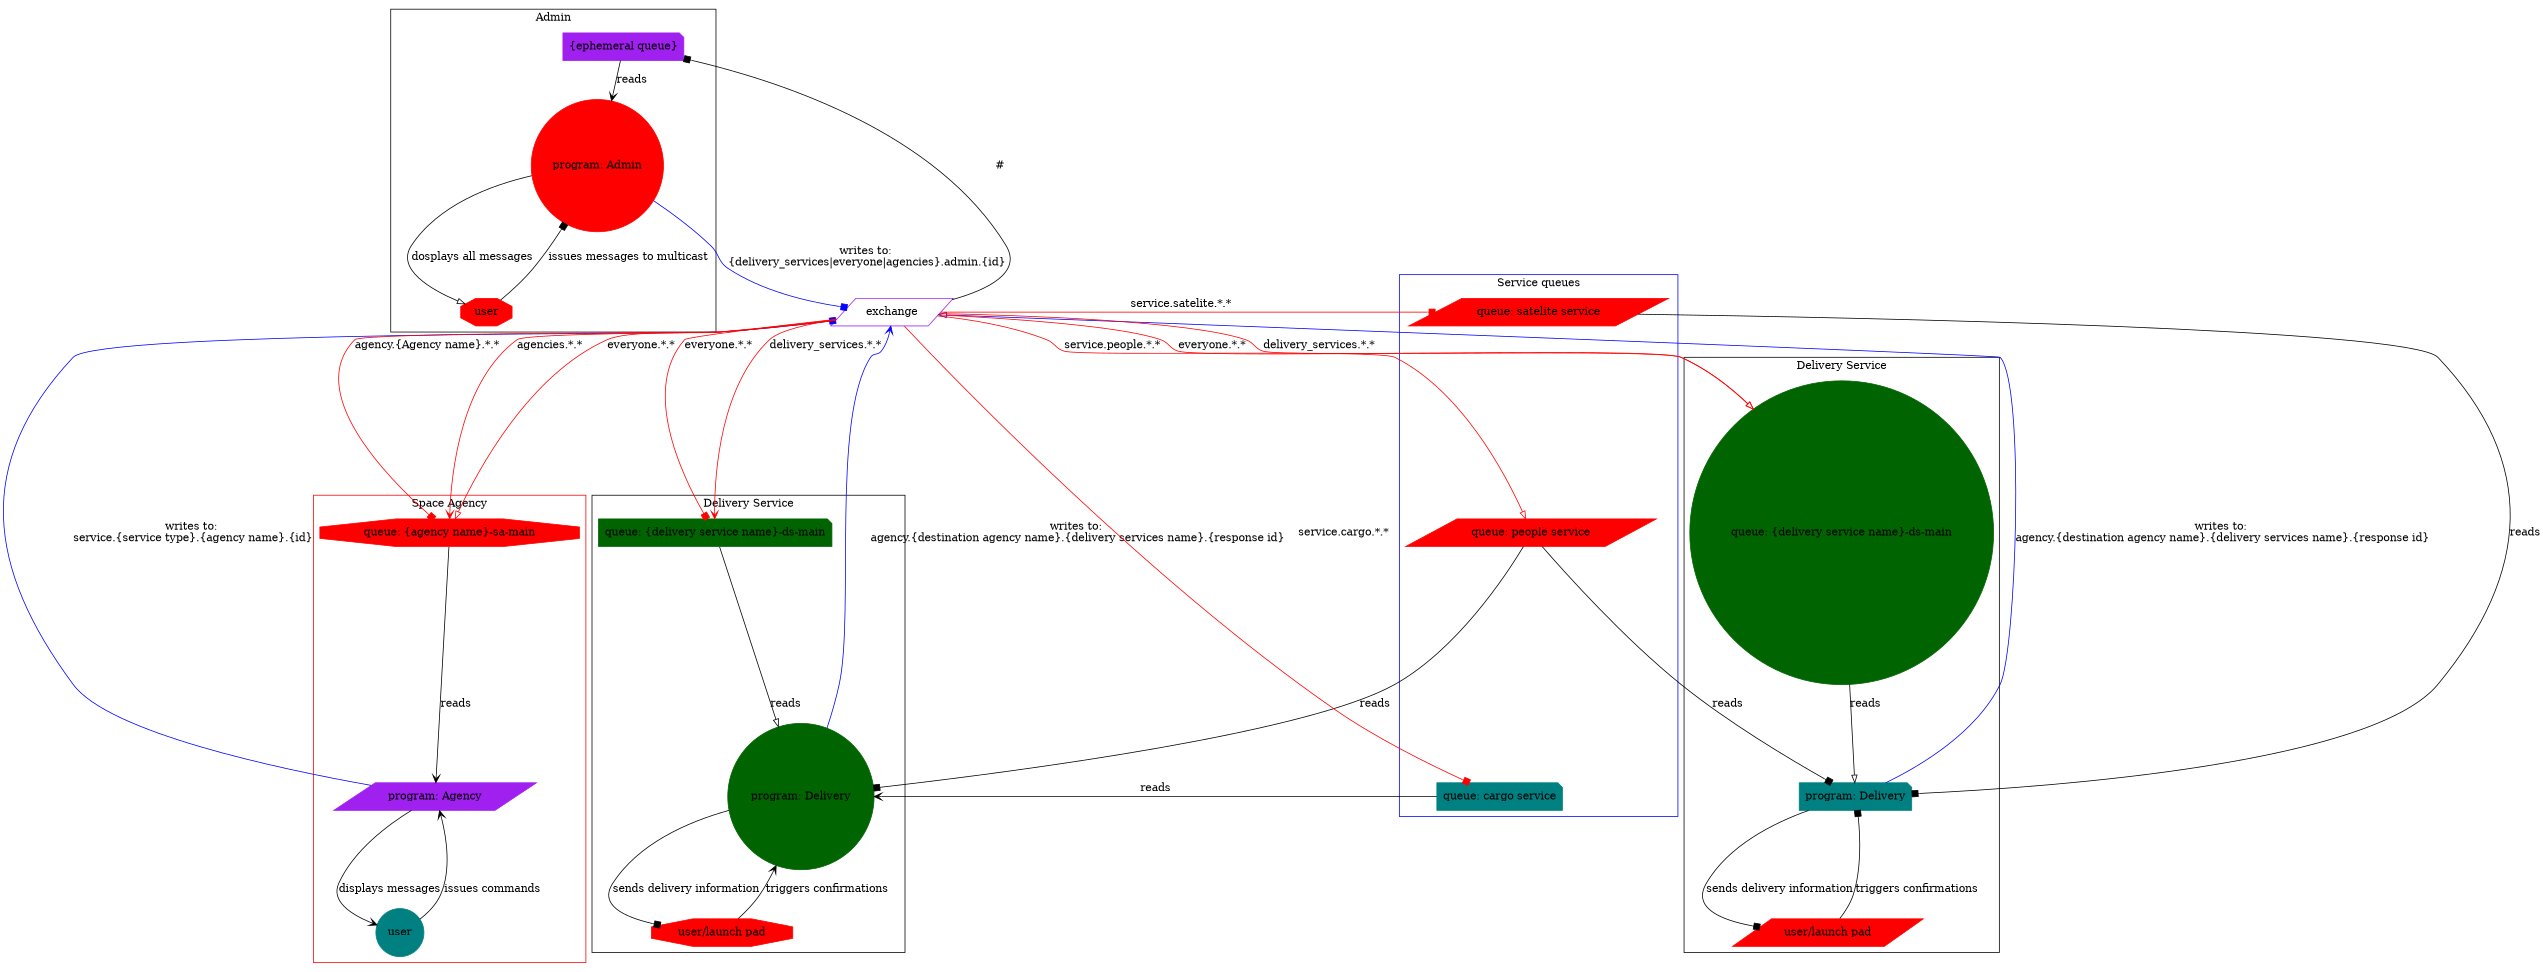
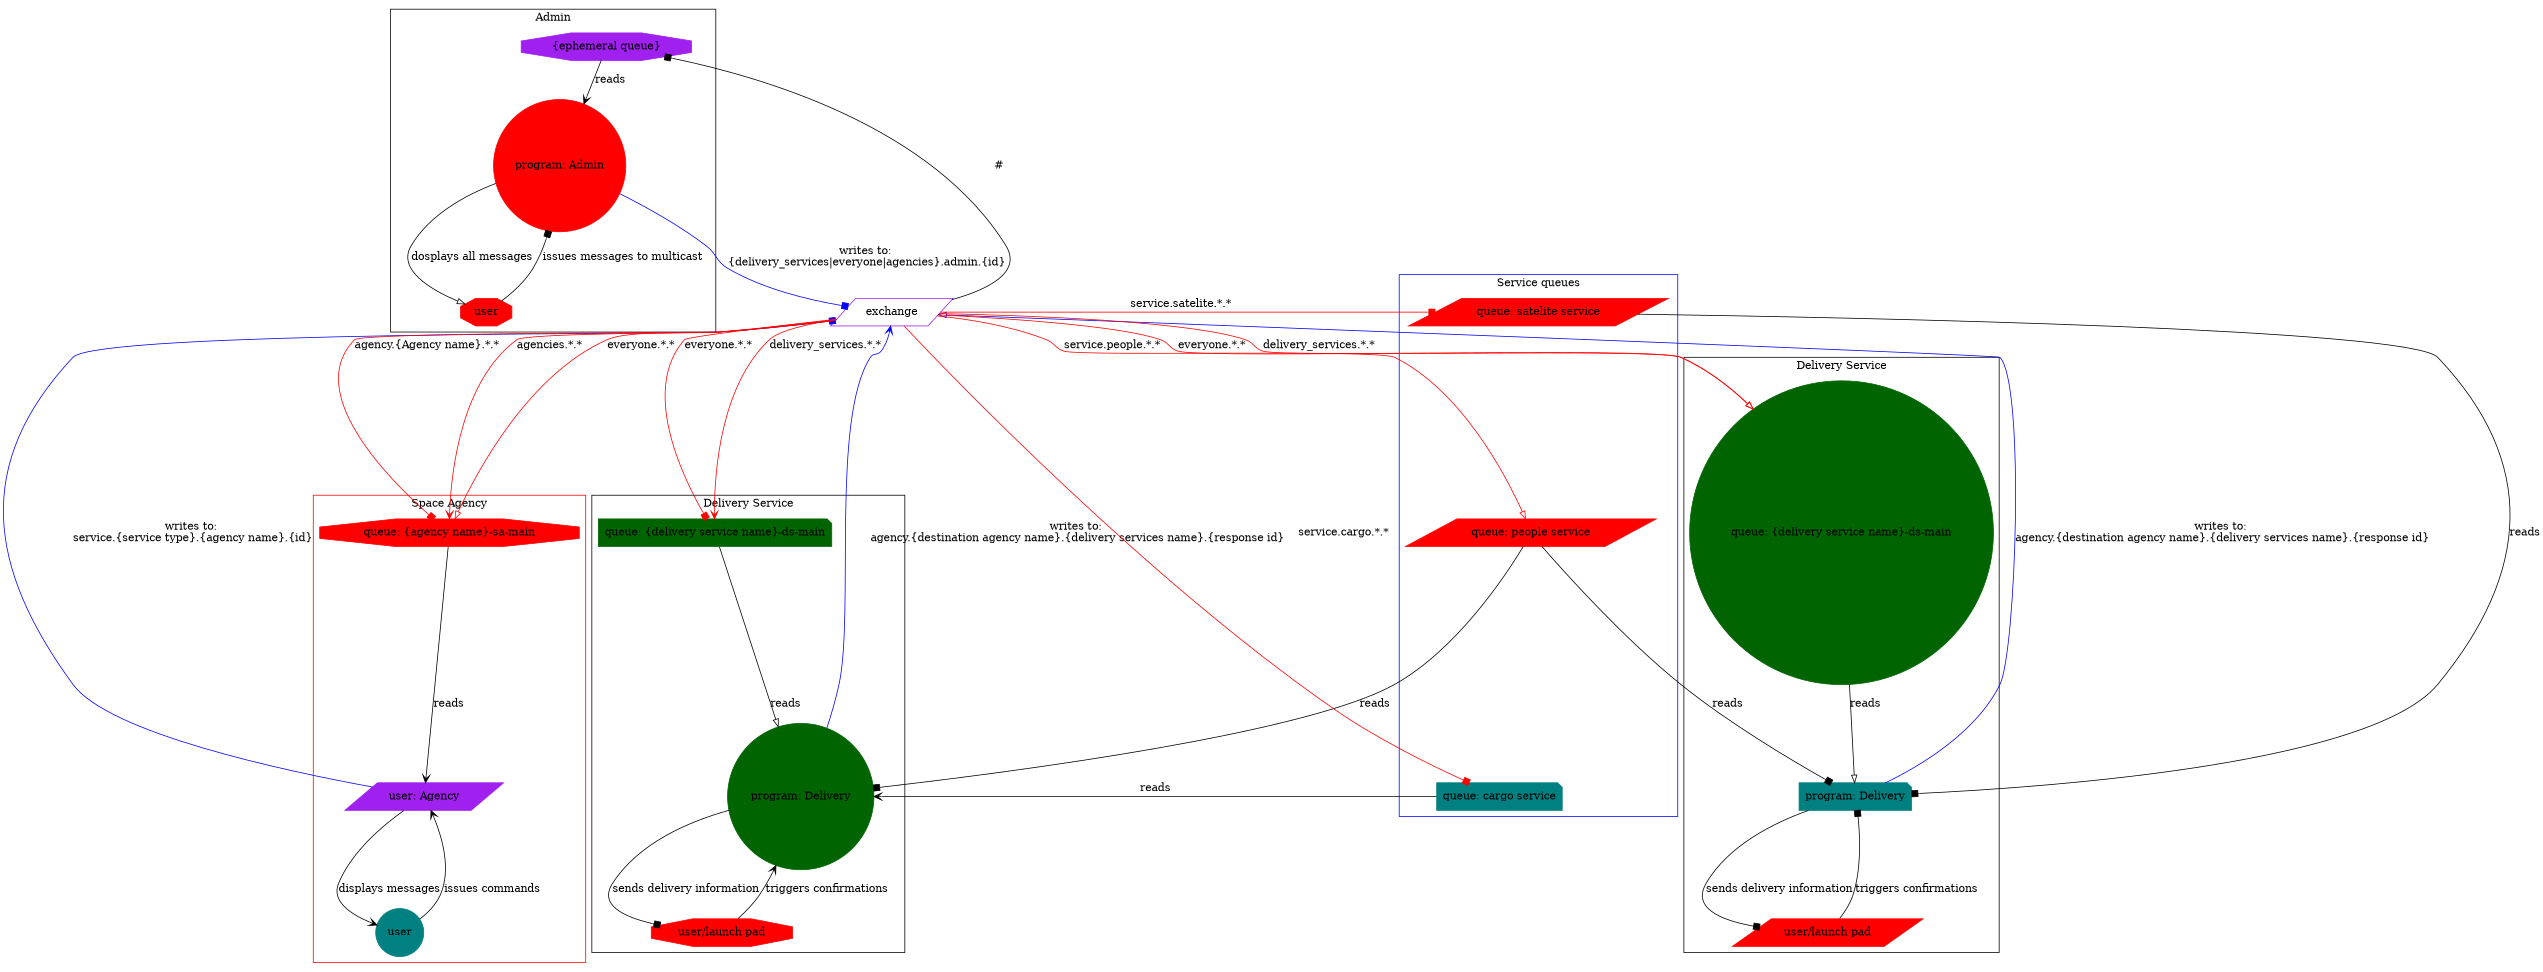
(623, 47) -> (606, 47)
(435, 797) -> (424, 797)
